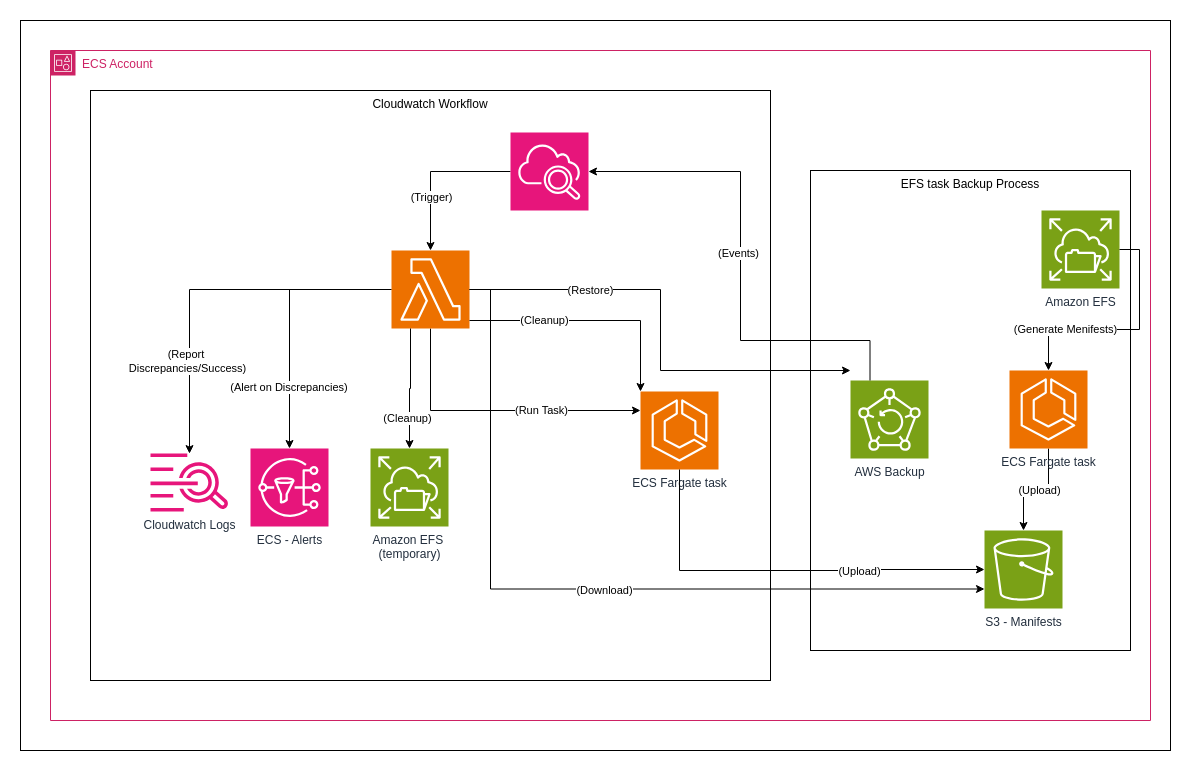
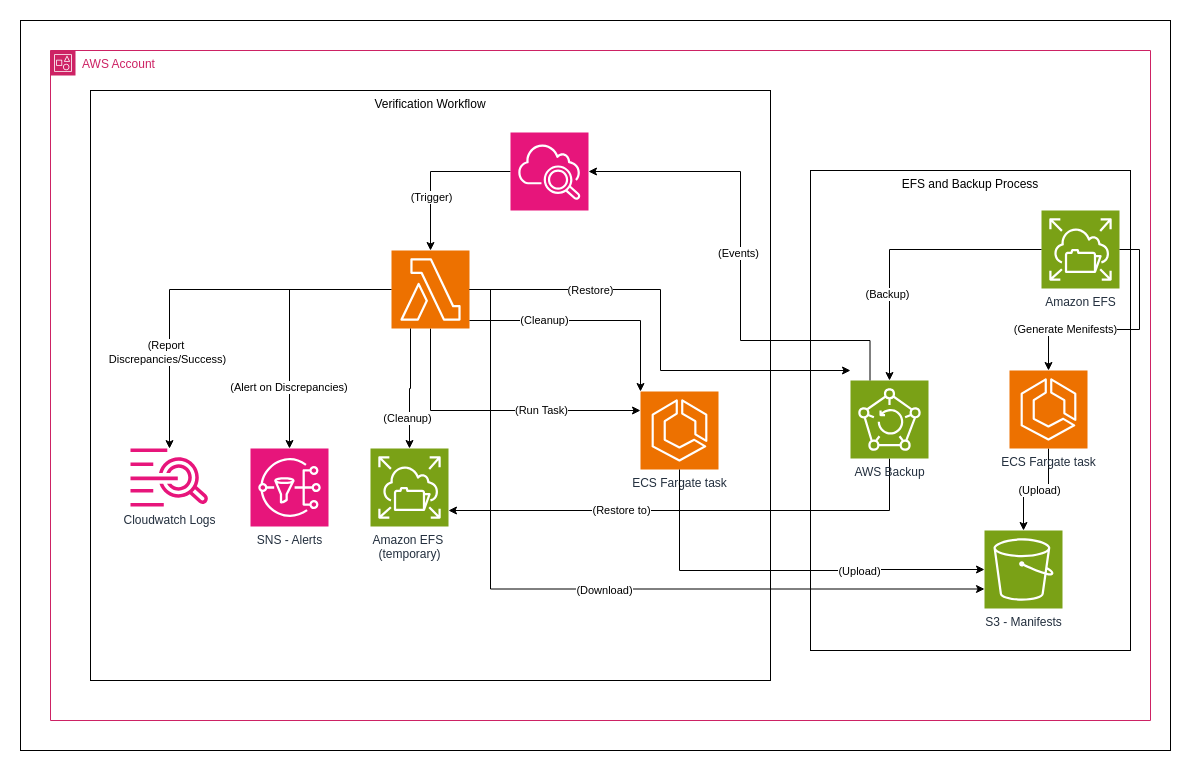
(118, 65) -> (118, 65)
(431, 105) -> (431, 105)
(971, 185) -> (971, 185)
none -> (904, 250)
(190, 483) -> (170, 478)
none -> (698, 511)
(290, 541) -> (290, 541)
